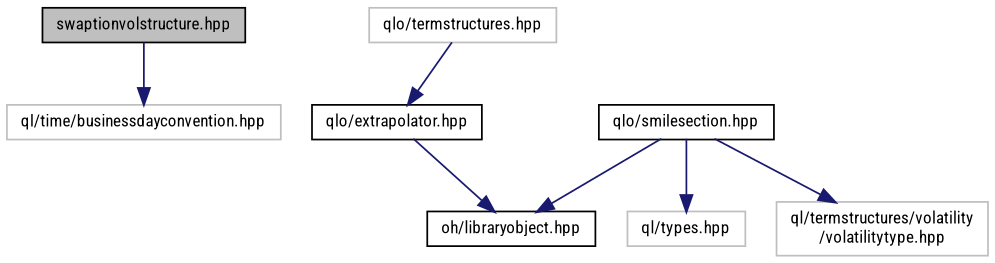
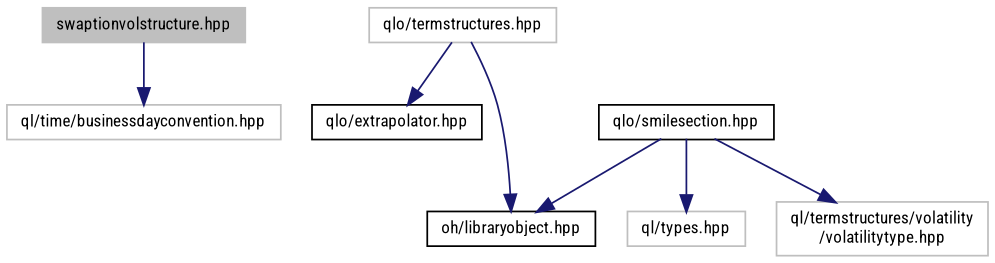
(144, 25) -> (144, 25)
(448, 170) -> (500, 116)
